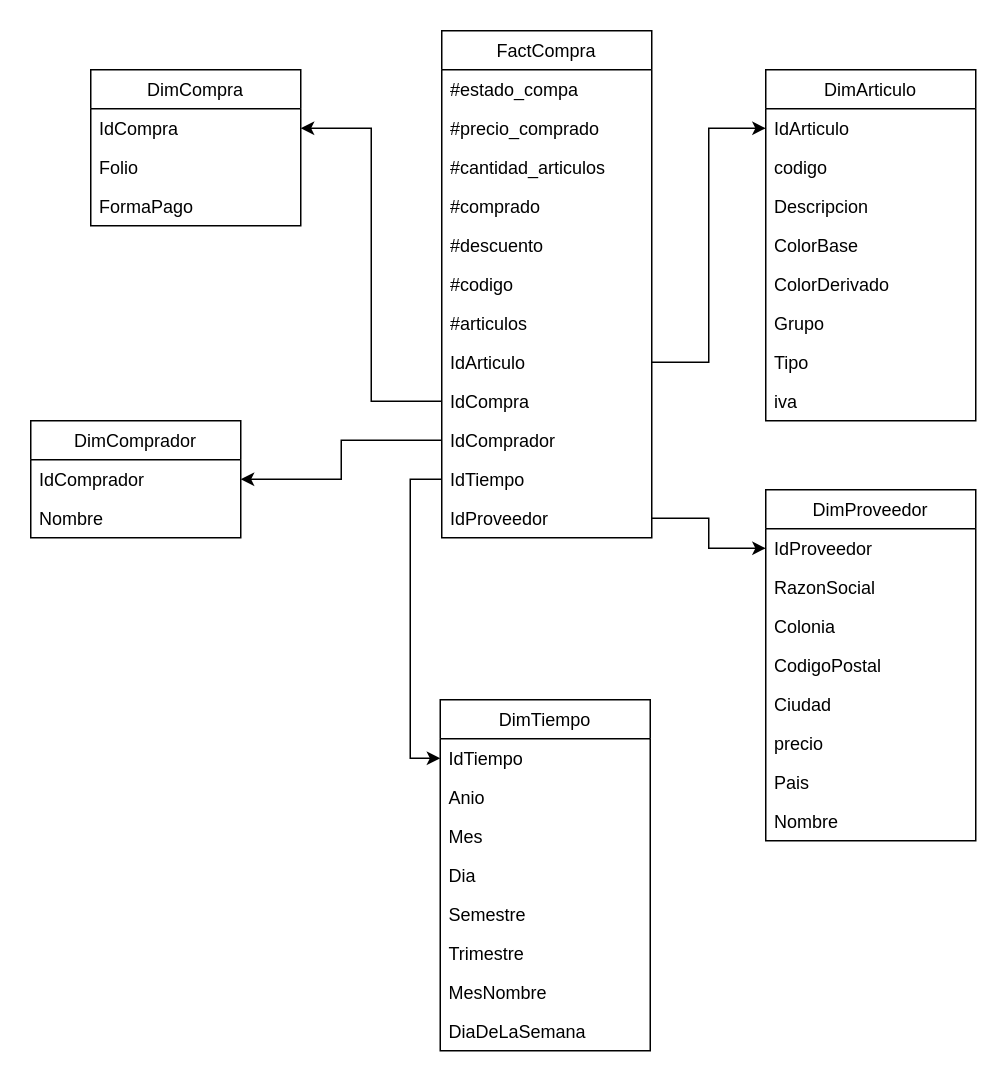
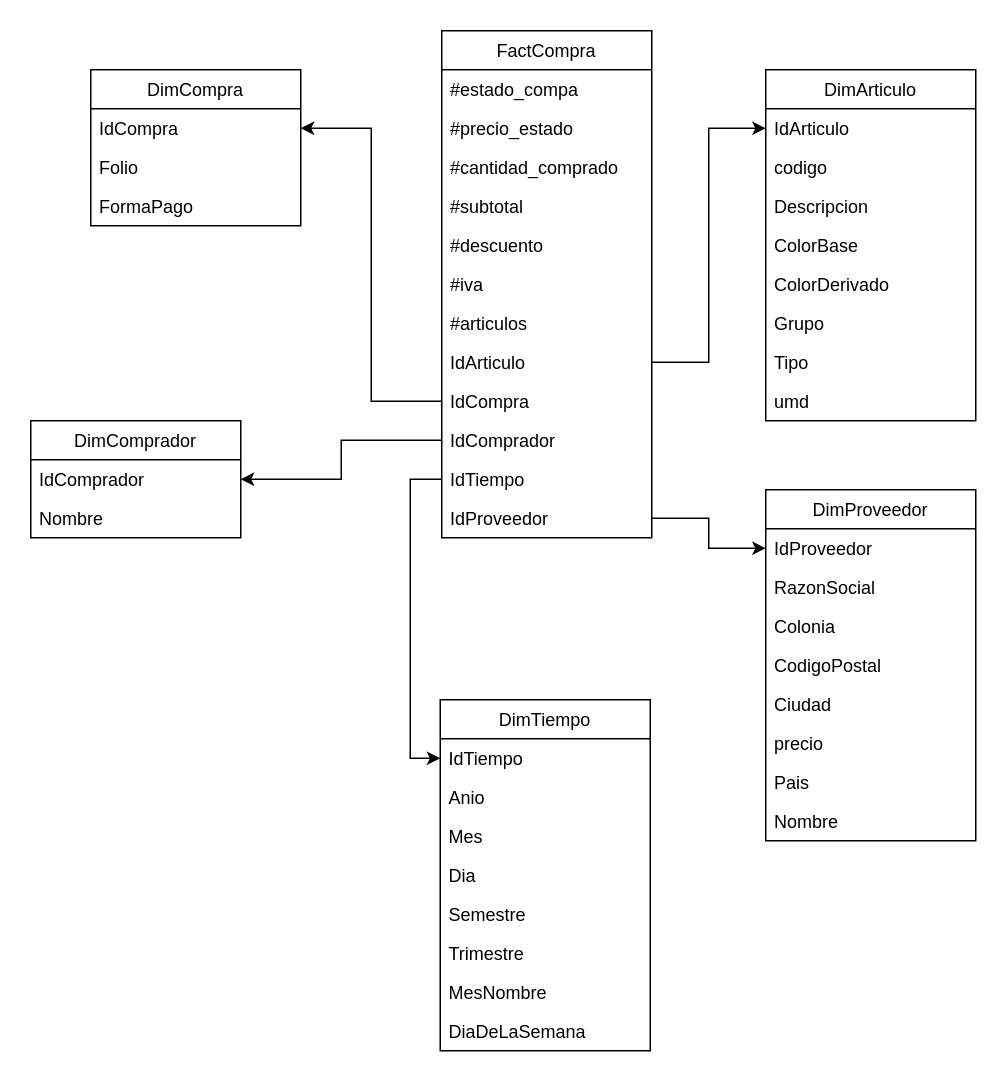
(528, 129) -> (518, 129)
(539, 168) -> (538, 168)
(495, 207) -> (493, 207)
(483, 285) -> (468, 285)
(787, 402) -> (789, 402)
